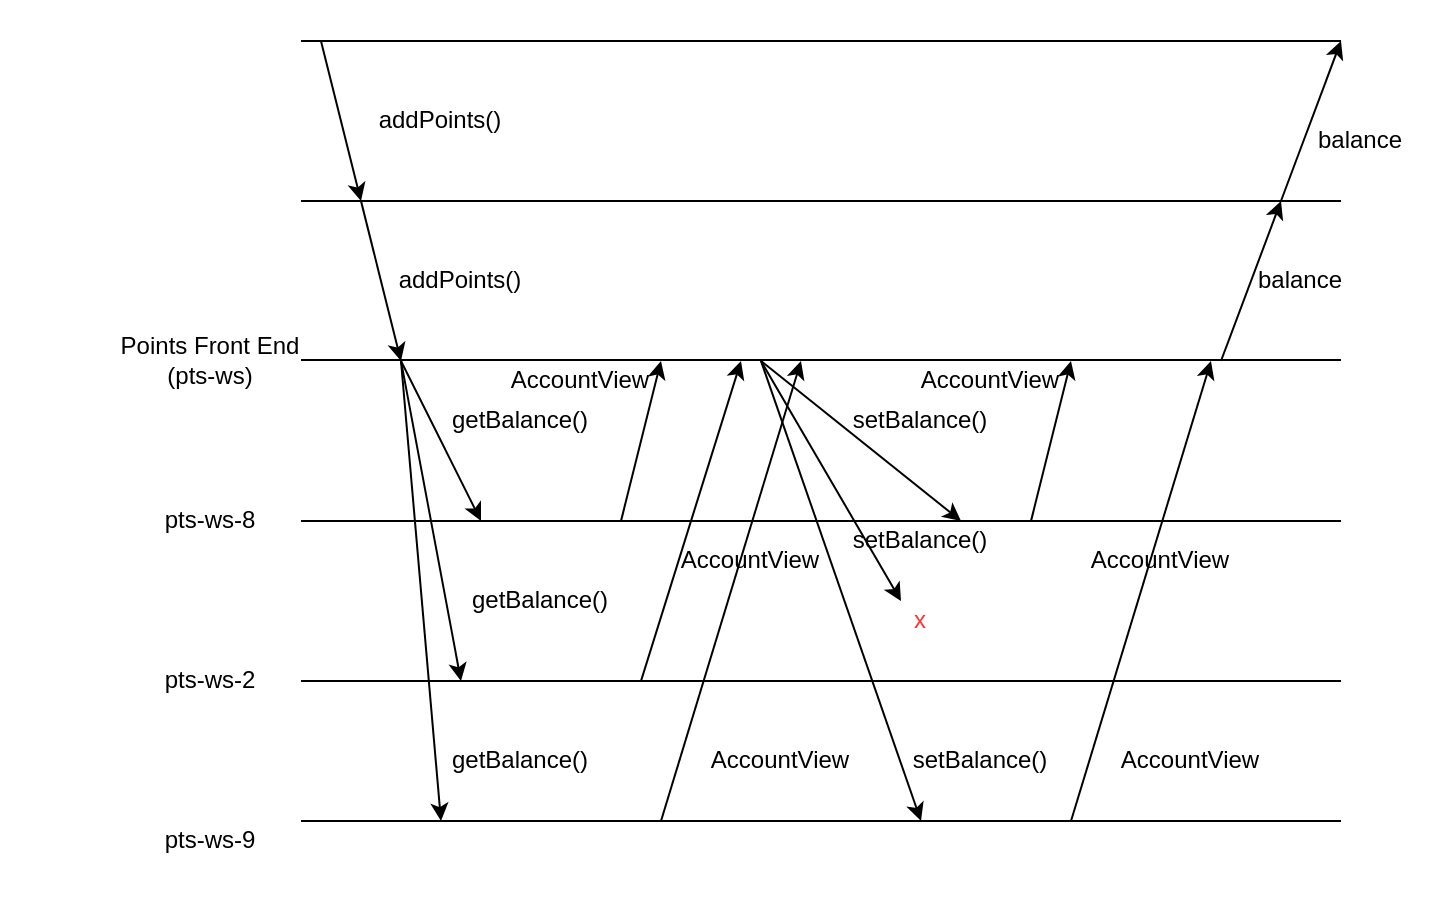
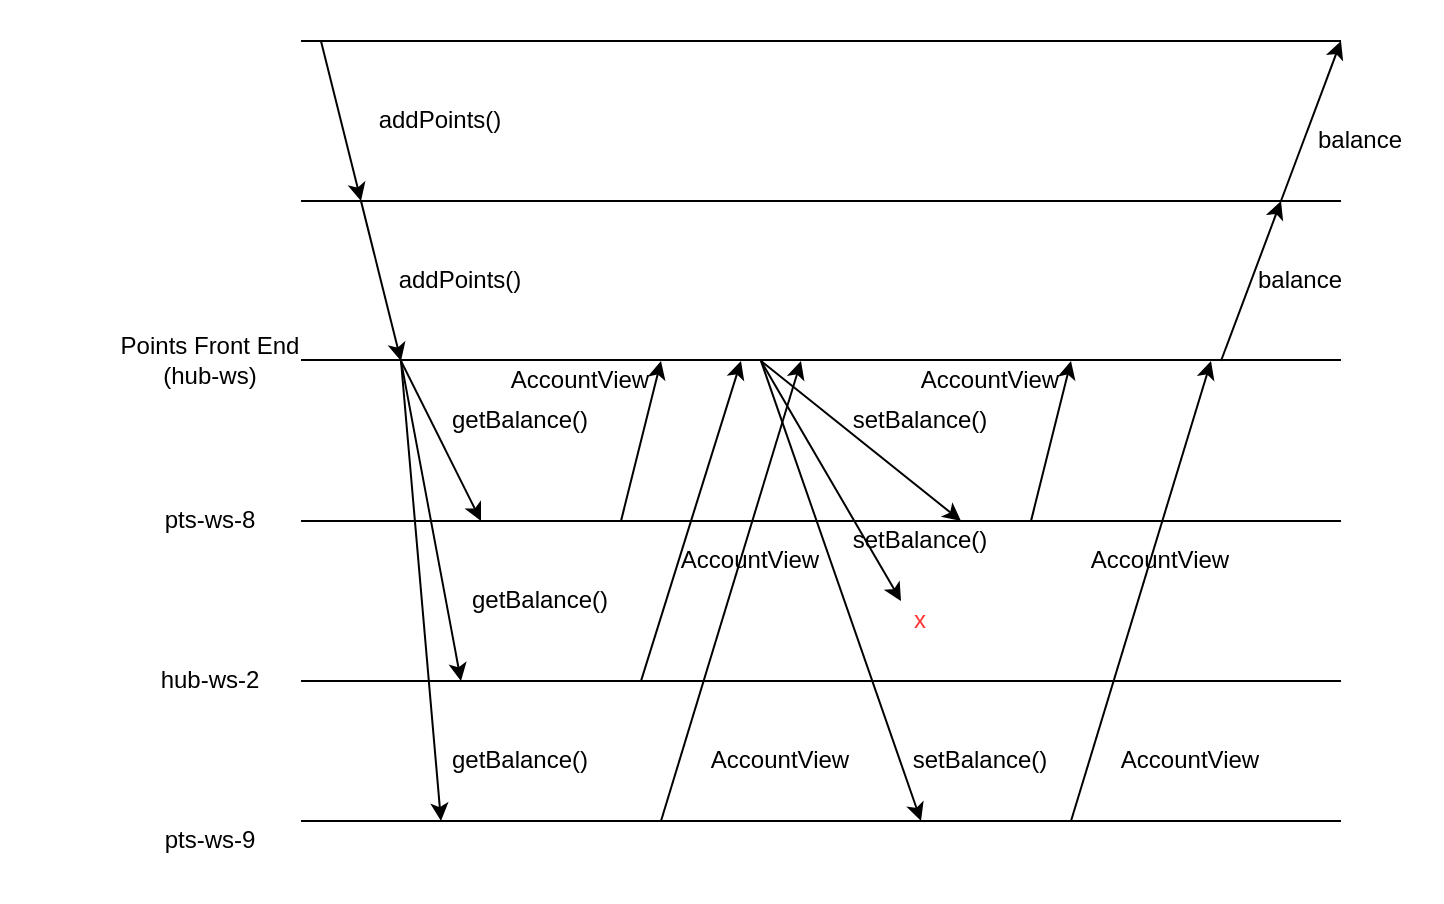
(211, 361) -> (211, 361)
(211, 681) -> (211, 681)
